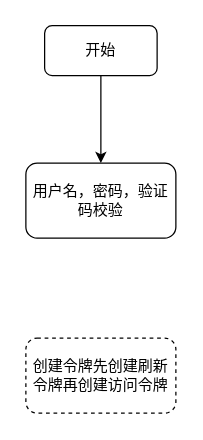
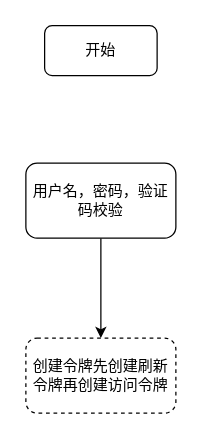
(101, 115) -> none
none -> (101, 284)
